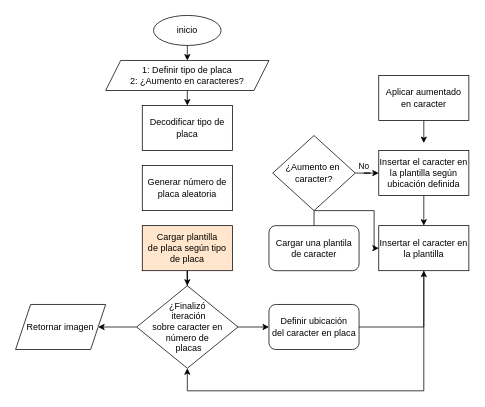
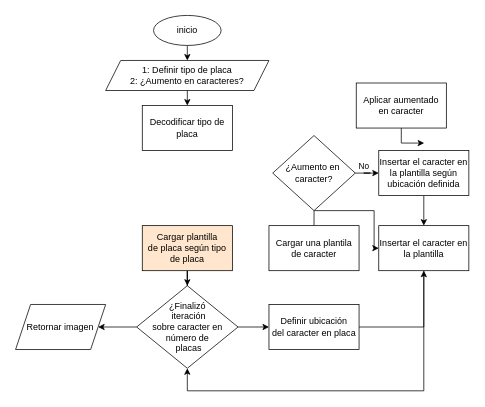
(423, 98) -> (401, 105)
(187, 188) -> none
(314, 248) -> (314, 248)
(314, 327) -> (314, 327)
